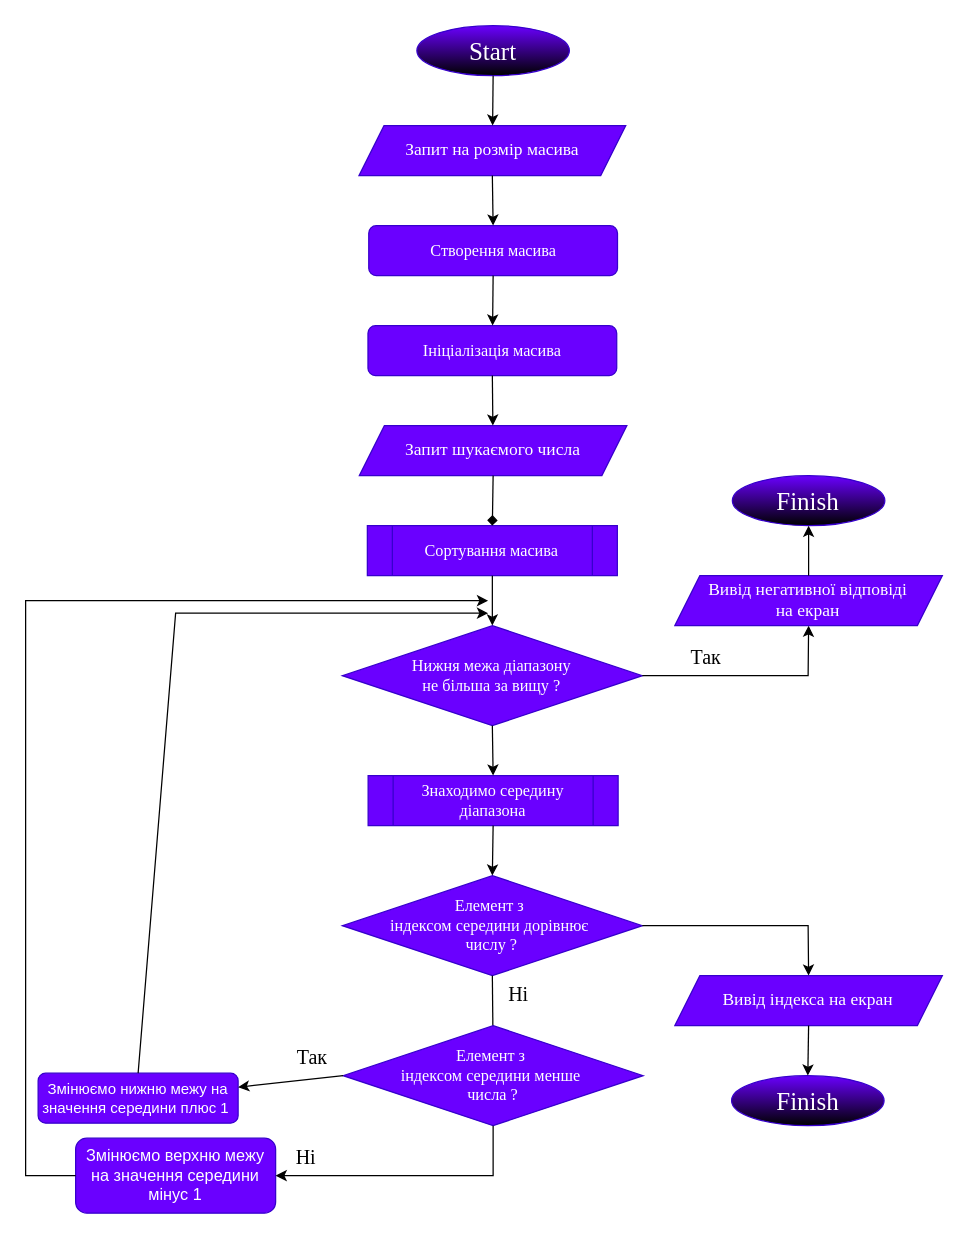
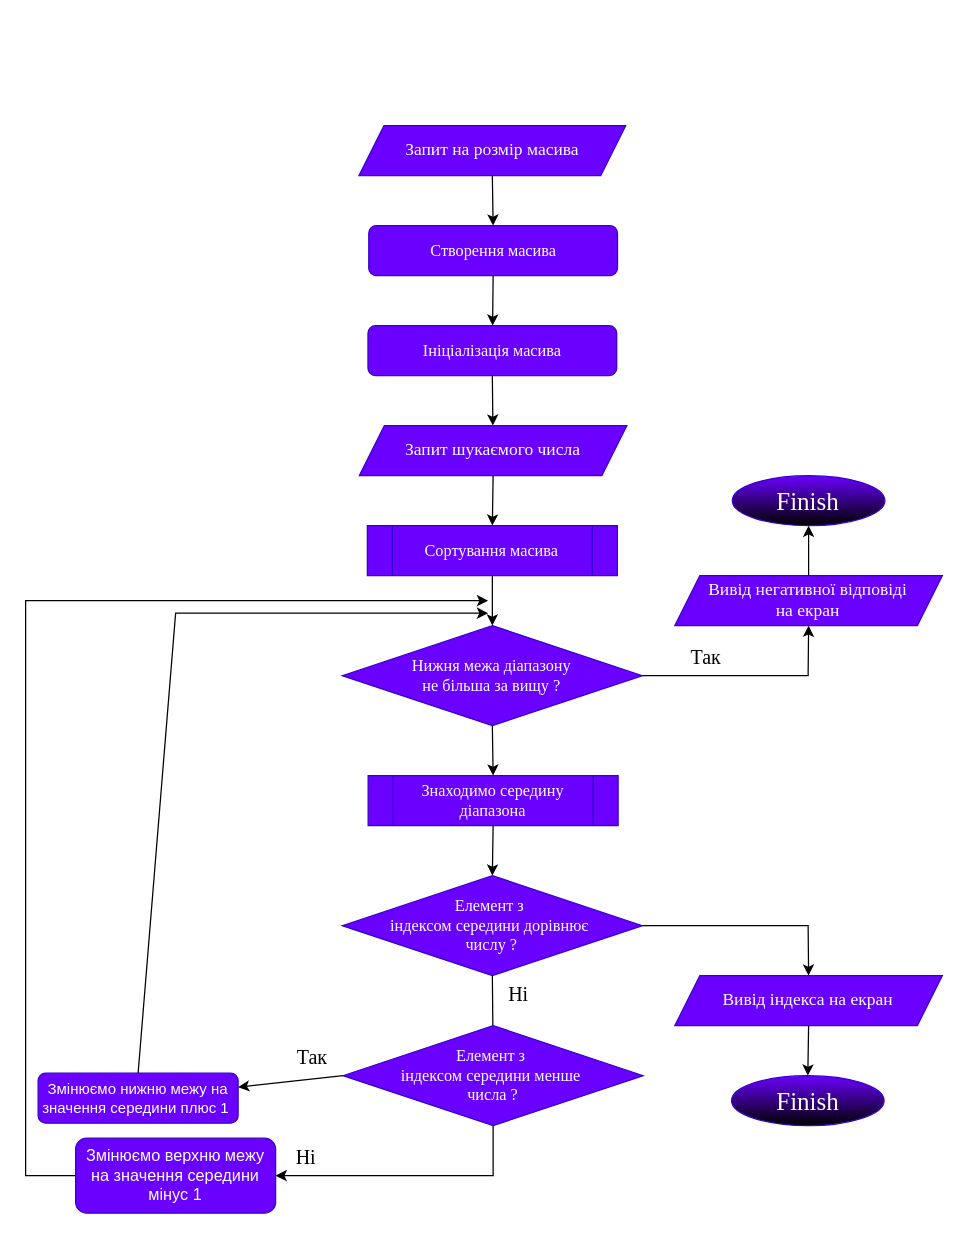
(493, 51) -> none
(493, 97) -> none
(493, 515) -> (493, 516)
